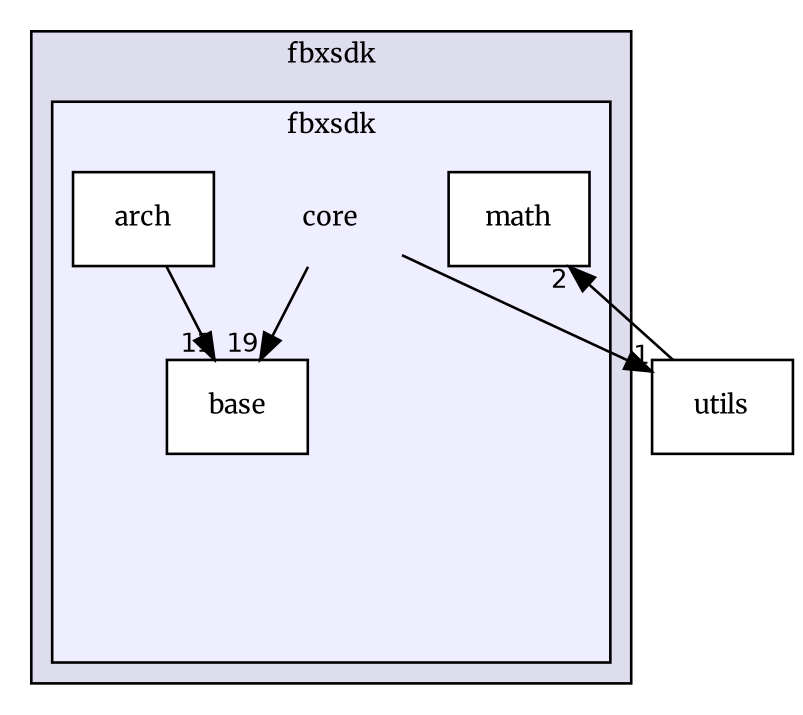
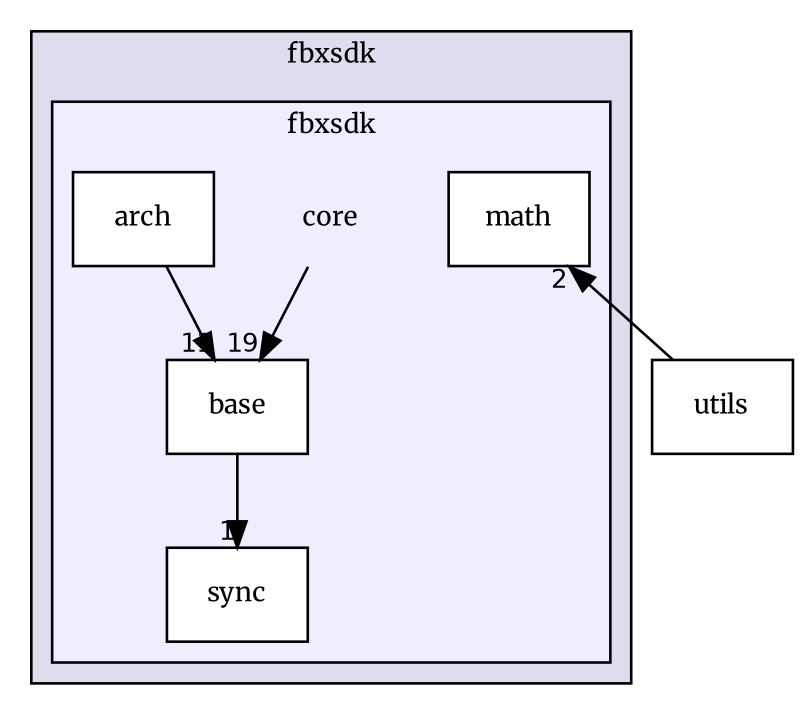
(515, 308) -> none
none -> (237, 595)
